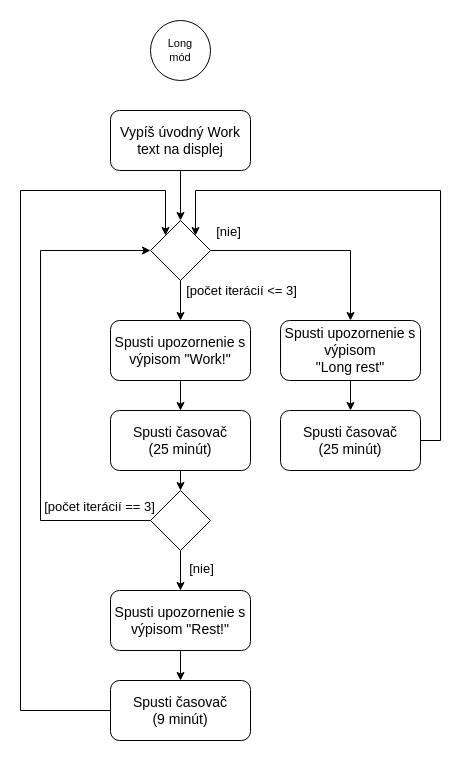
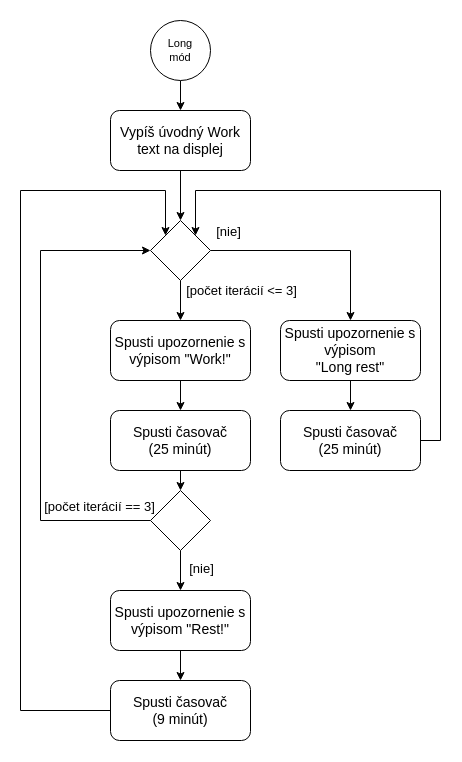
none -> (181, 92)
